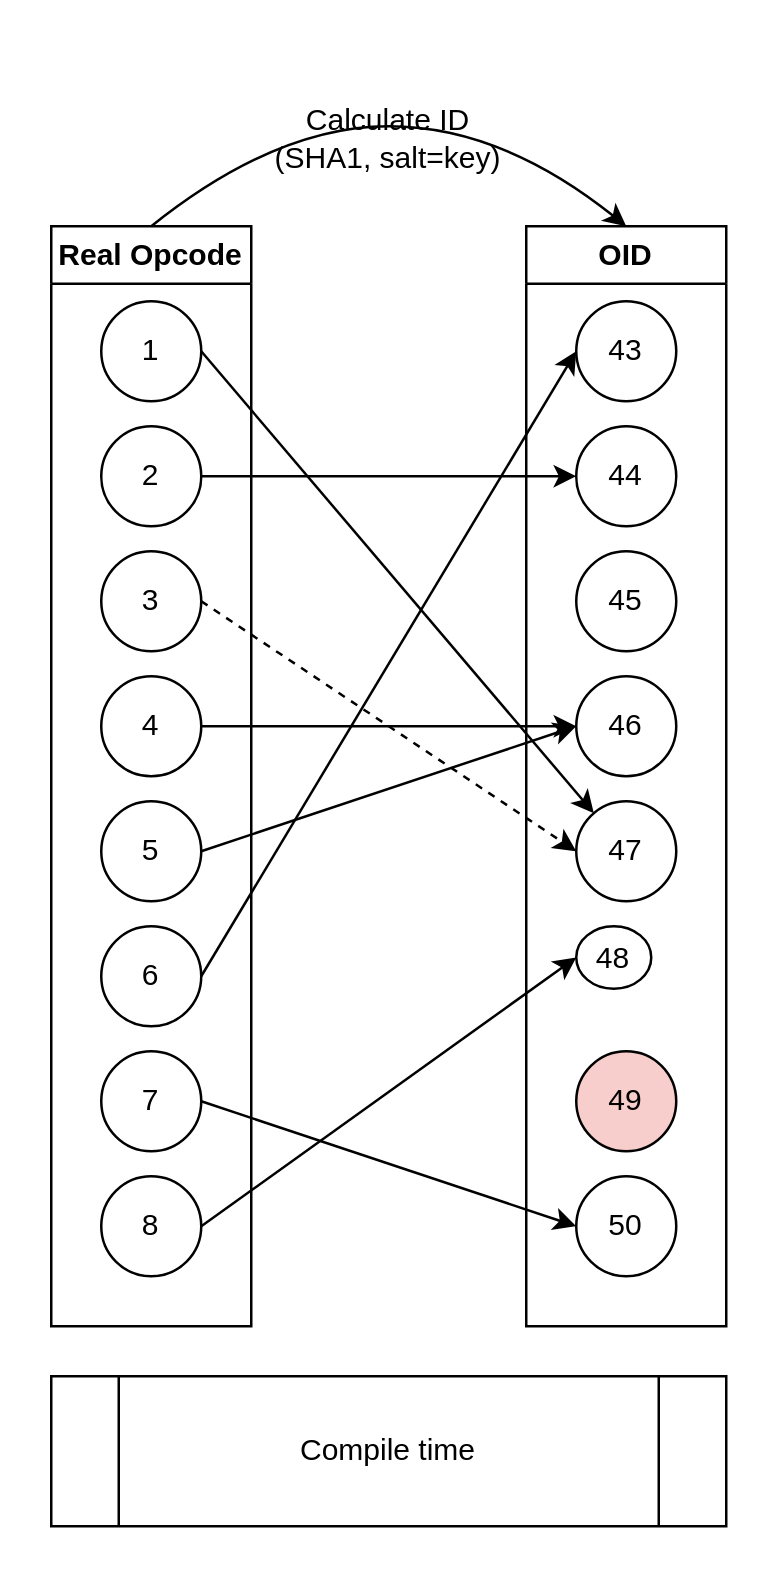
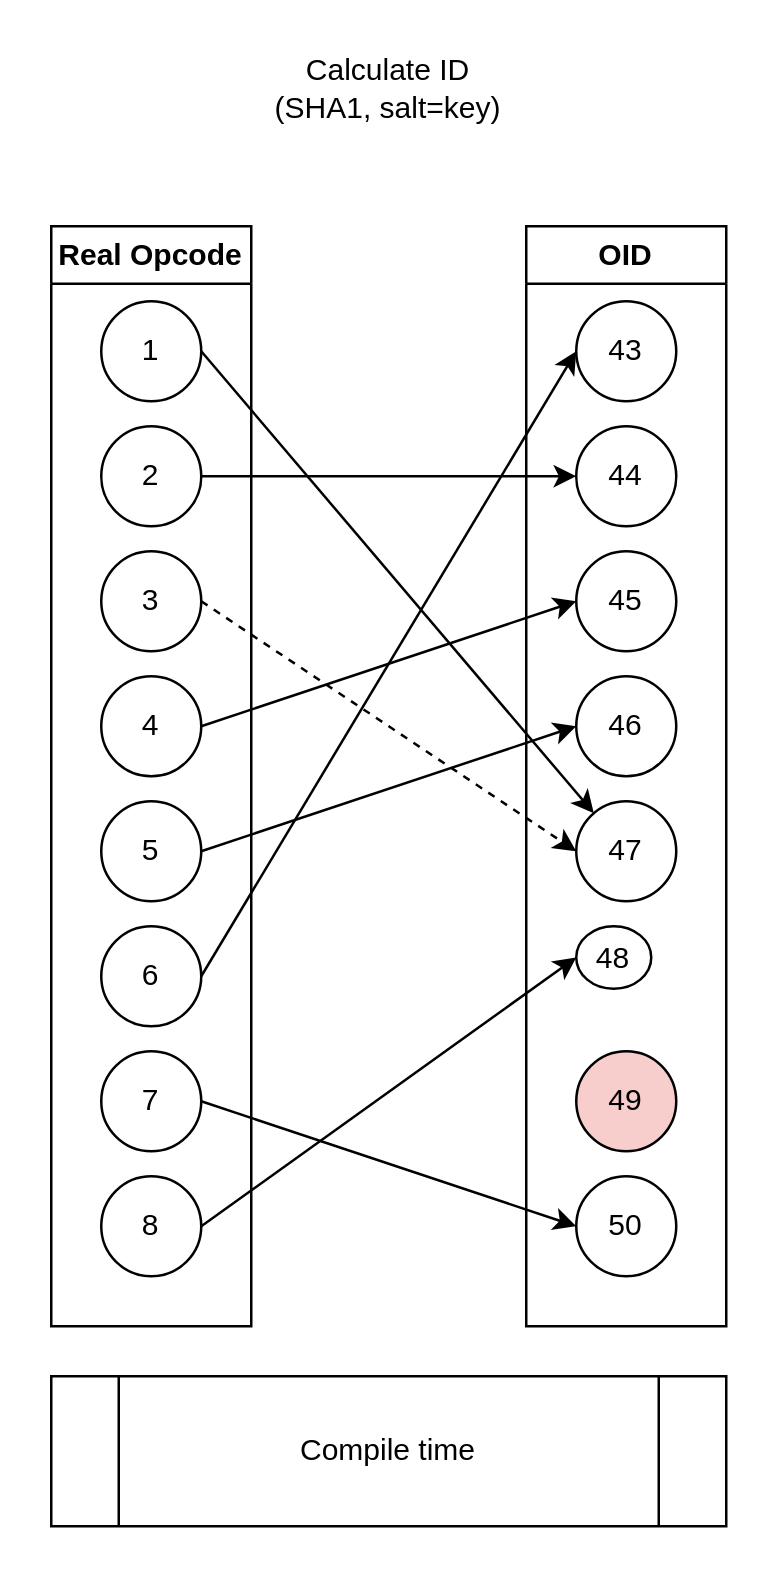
(381, 127) -> none
(389, 139) -> (389, 89)
(454, 726) -> (488, 631)
